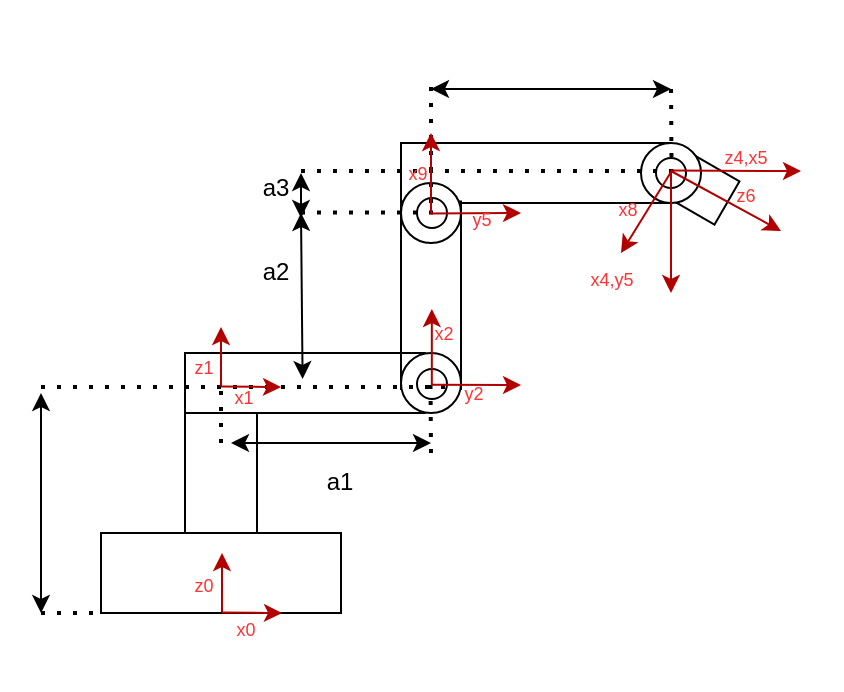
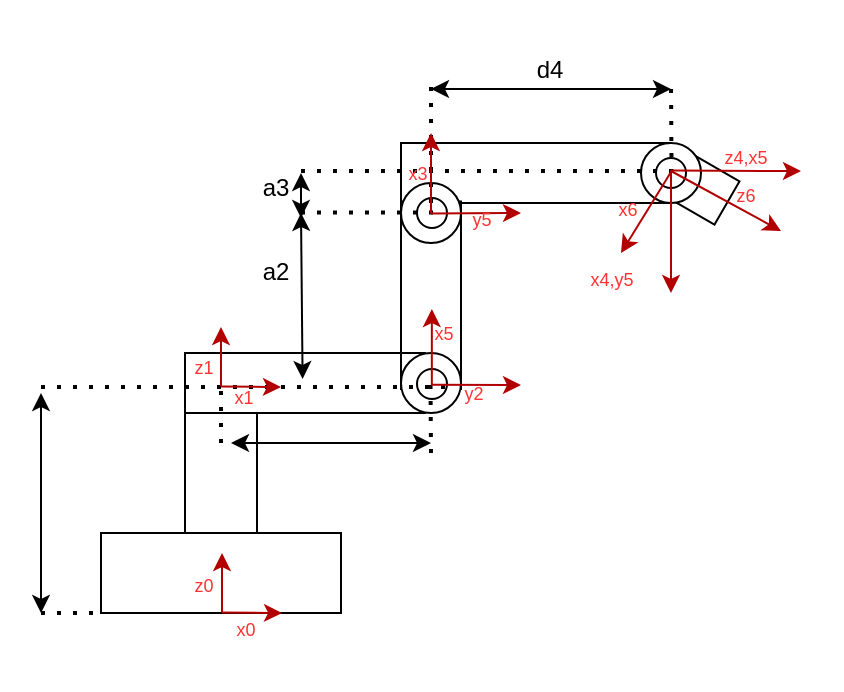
none -> (551, 71)
(419, 173) -> (419, 173)
(629, 209) -> (629, 209)
(445, 333) -> (445, 333)
(341, 483) -> none
